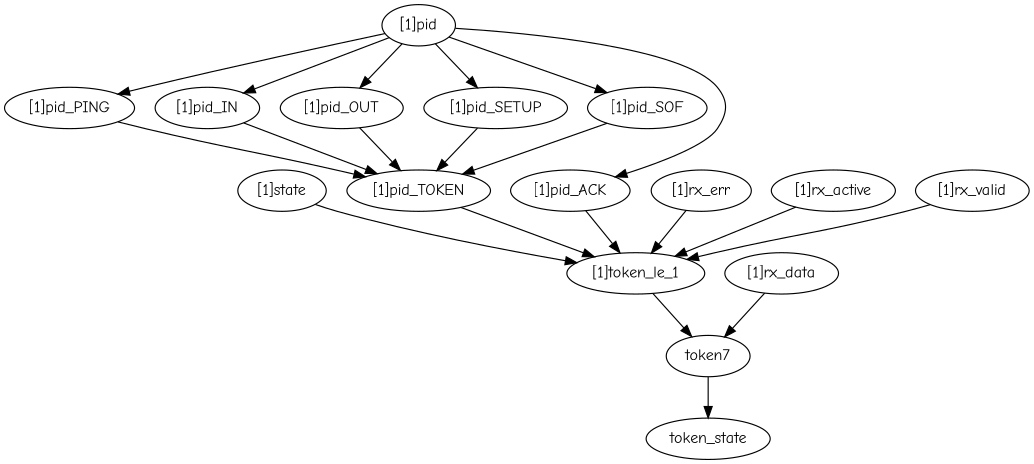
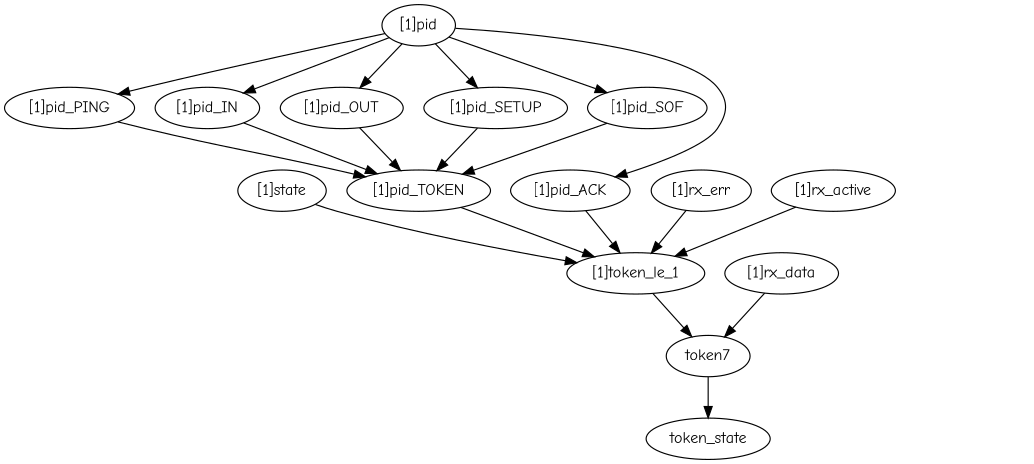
(972, 191) -> none
